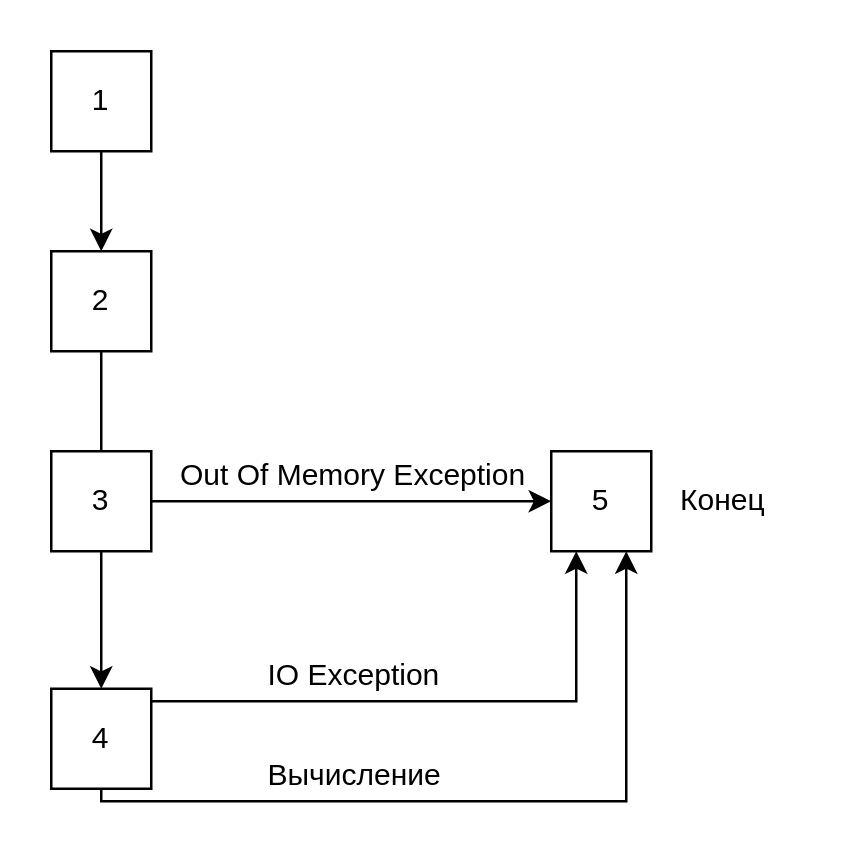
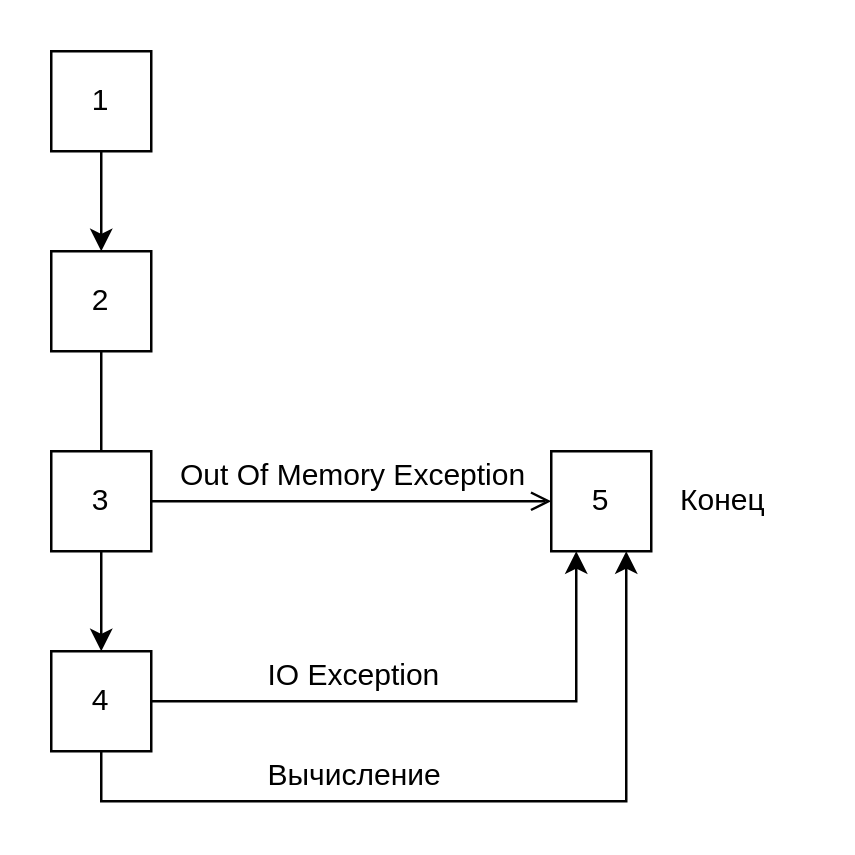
(533, 501) -> (537, 501)
(101, 739) -> (101, 701)
